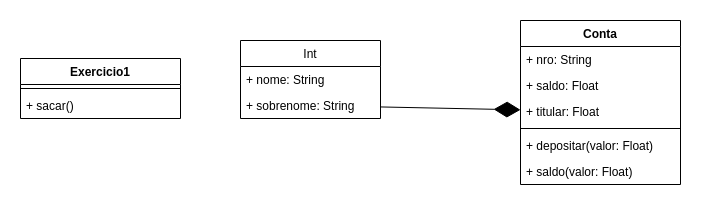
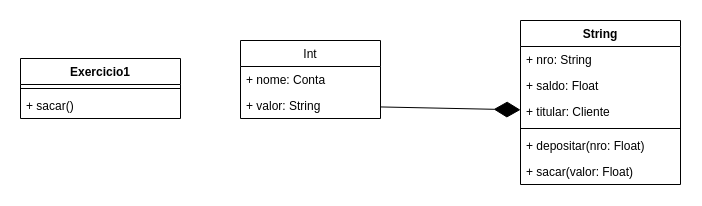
(600, 34) -> (600, 34)
(287, 80) -> (285, 80)
(304, 106) -> (289, 106)
(570, 112) -> (576, 112)
(601, 146) -> (595, 146)
(587, 172) -> (589, 172)
